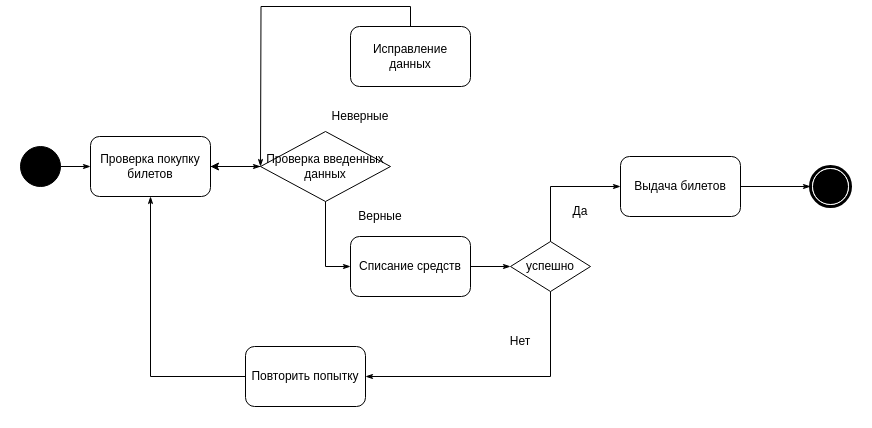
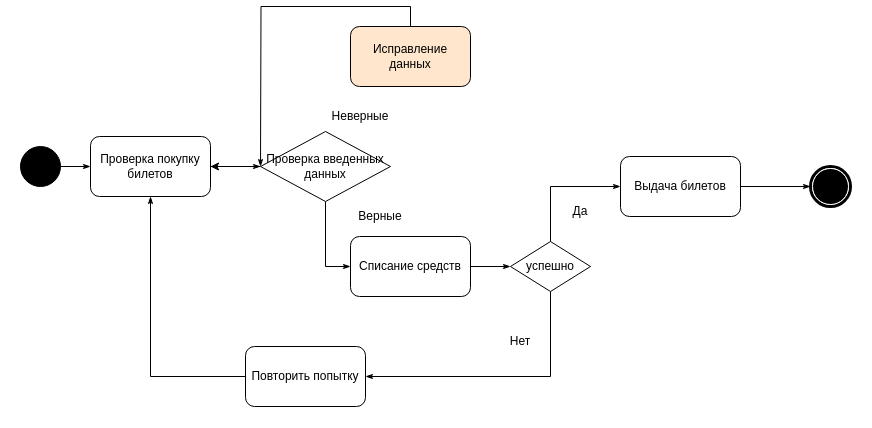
(411, 57) -> (411, 57)
